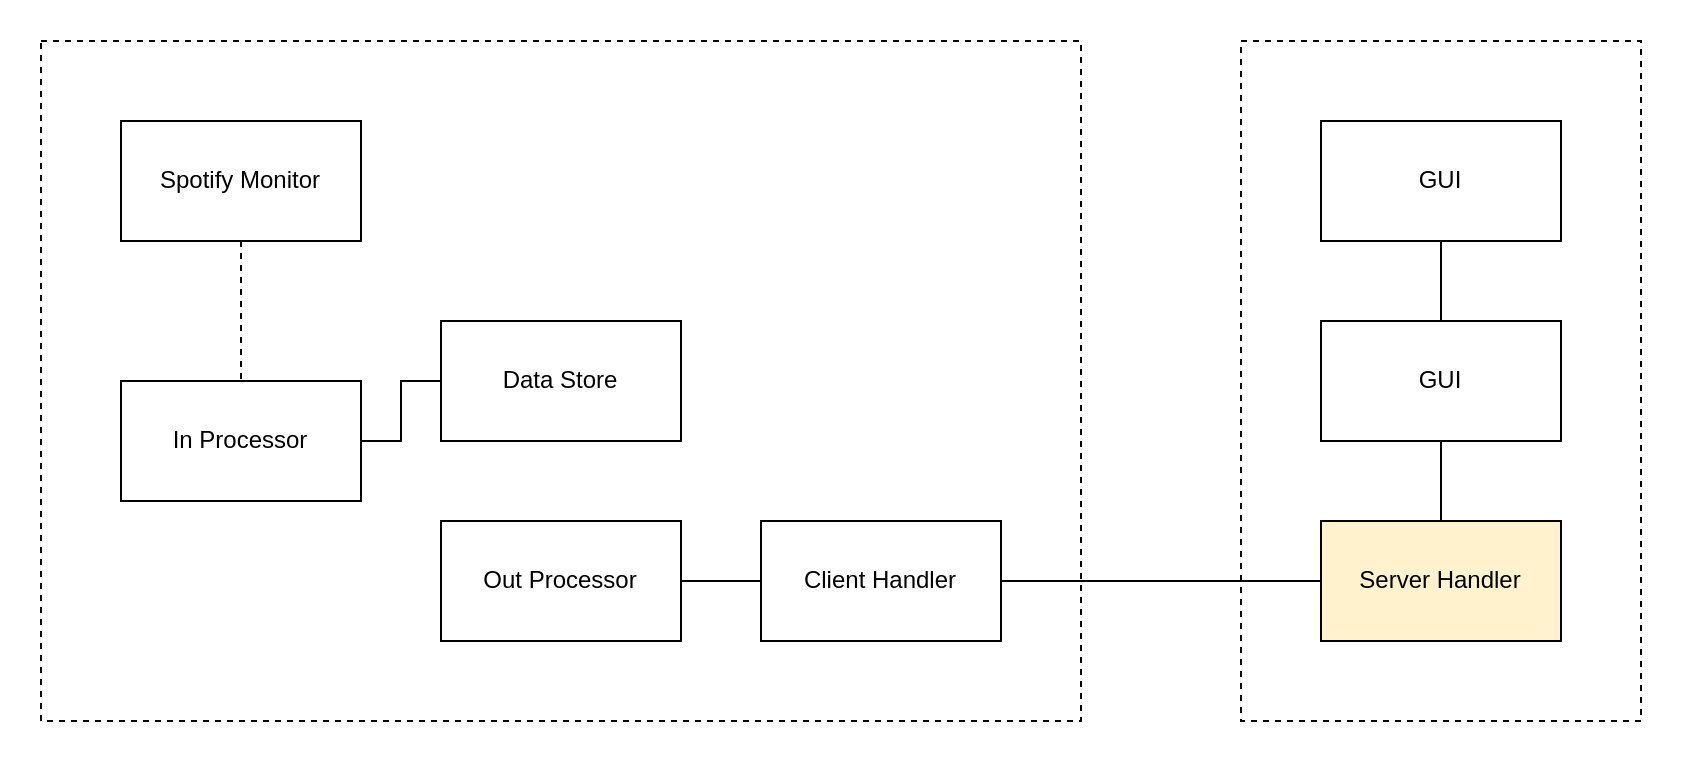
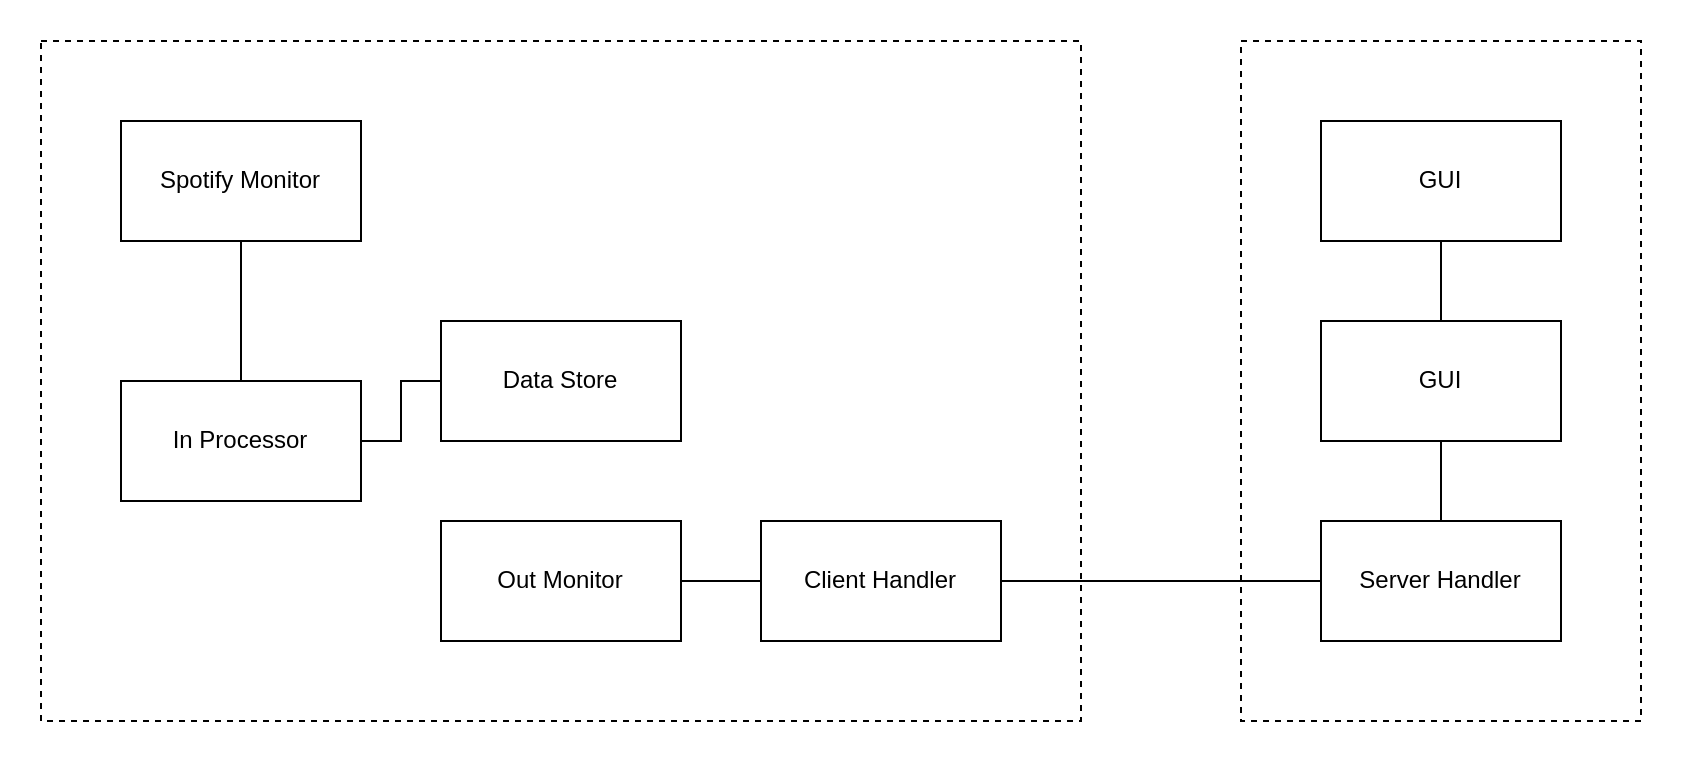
(241, 313) -> (241, 313)
(561, 581) -> (561, 581)
(1441, 581) -> (1441, 581)
